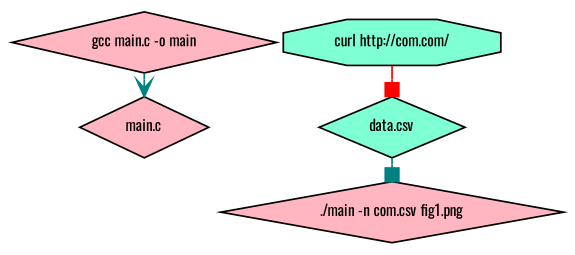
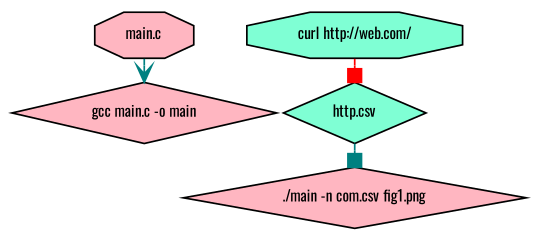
(392, 42) -> (355, 35)
(144, 76) -> (144, 62)
(144, 127) -> (144, 35)
(392, 127) -> (355, 113)
